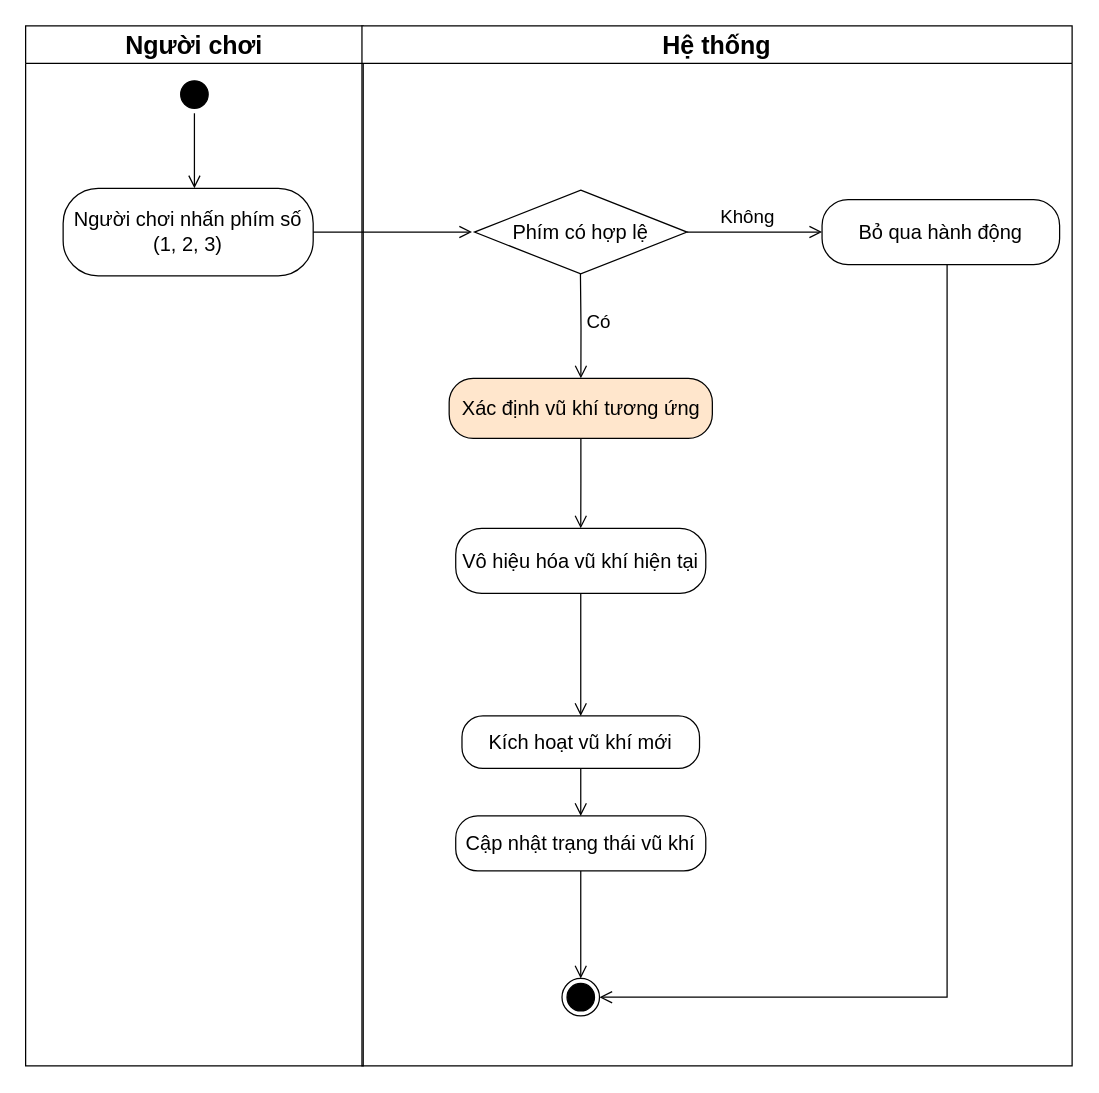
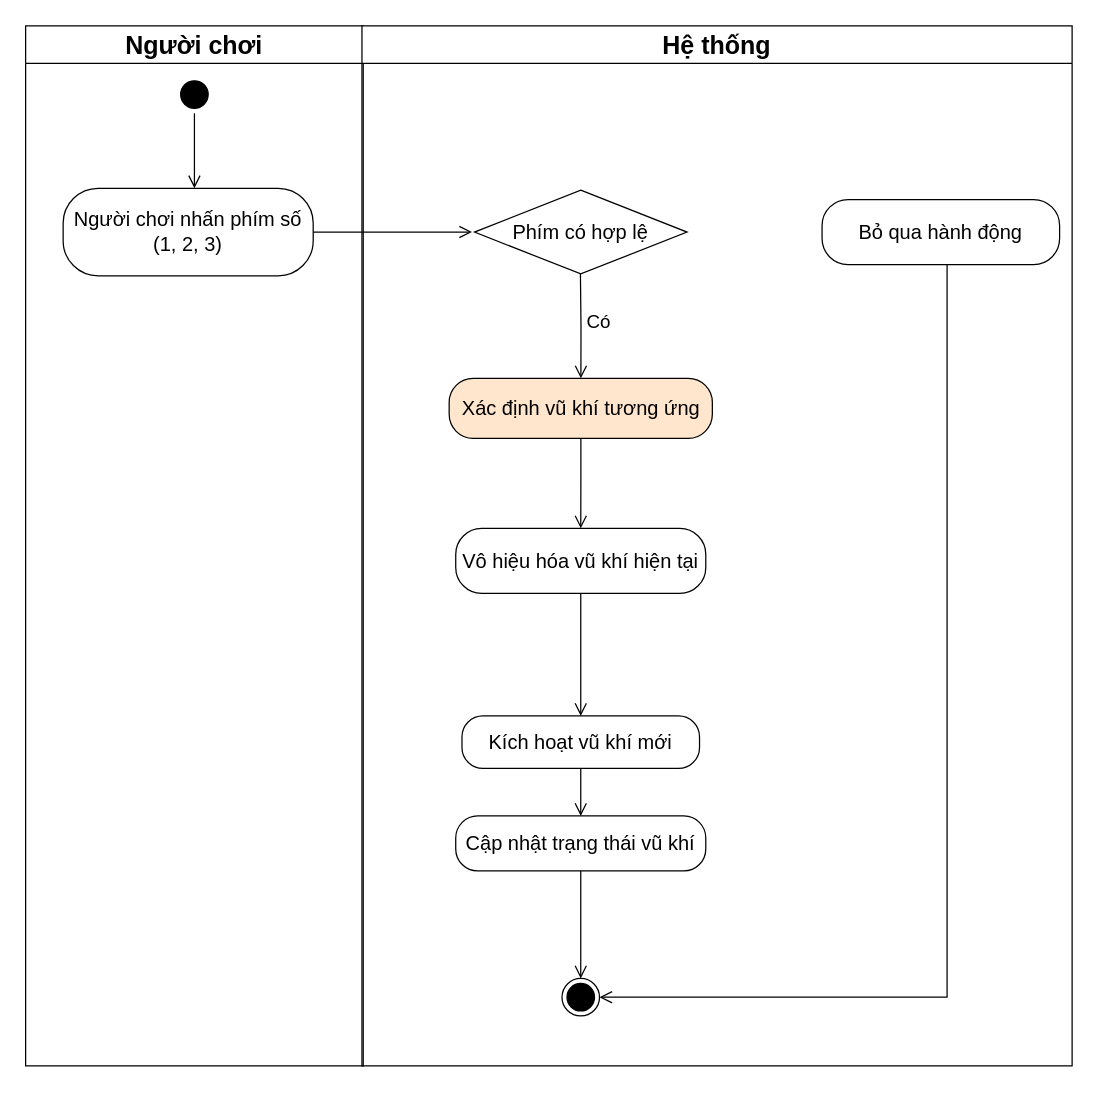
(753, 232) -> none
